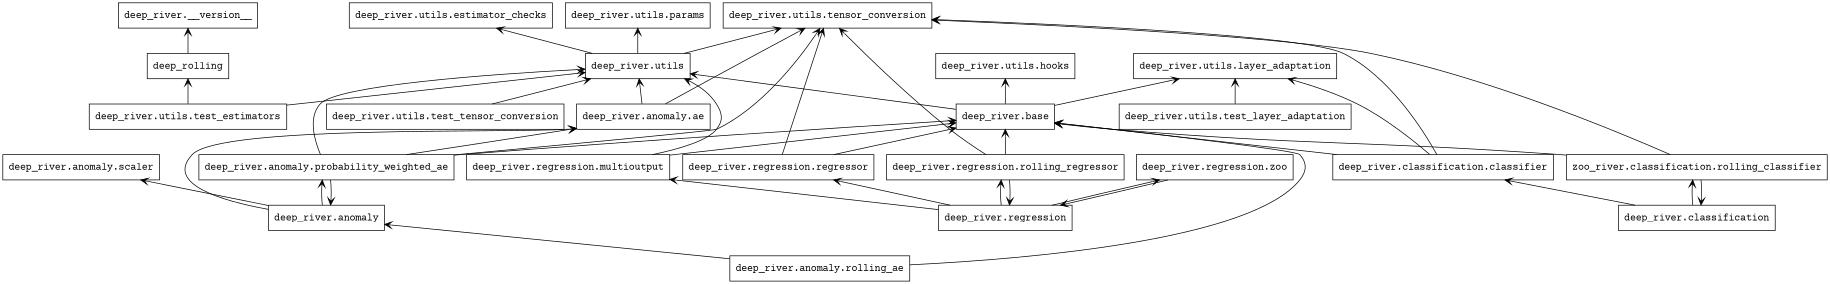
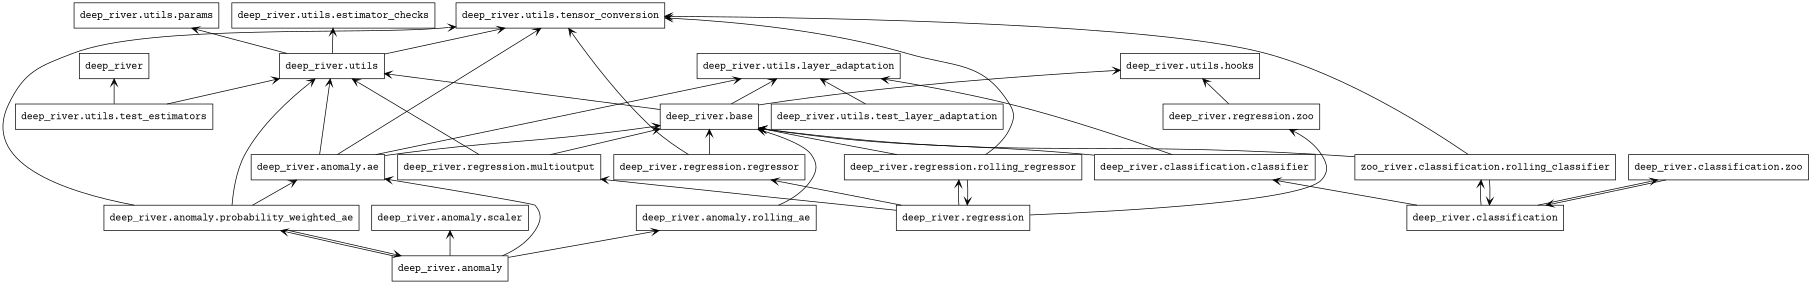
(188, 15) -> none
(1346, 55) -> none
(188, 66) -> (114, 66)
(445, 117) -> none
none -> (555, 117)
(689, 138) -> (519, 141)
none -> (1719, 167)
(1118, 192) -> (1218, 94)
(561, 242) -> (580, 245)
